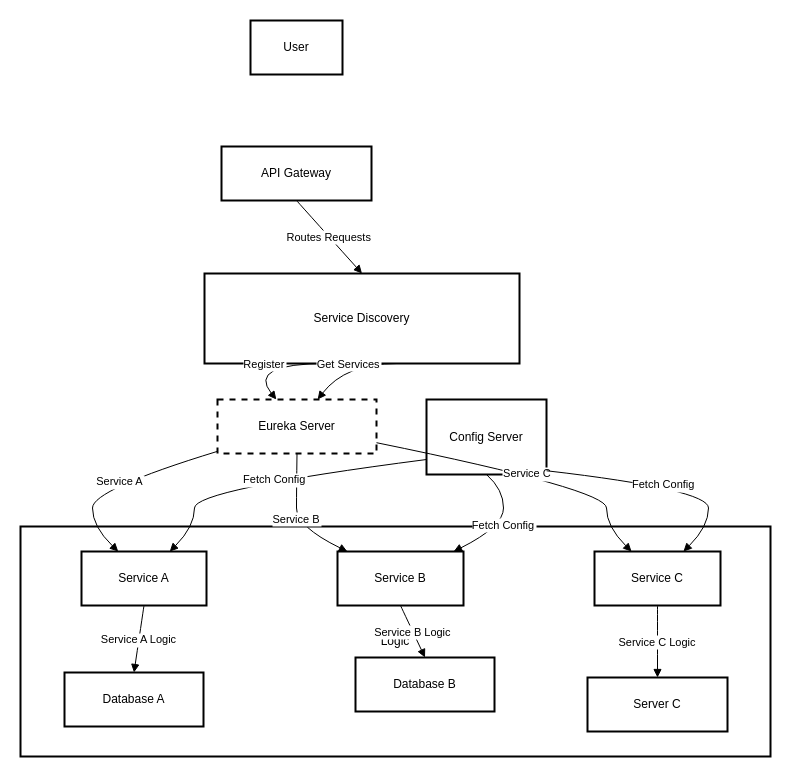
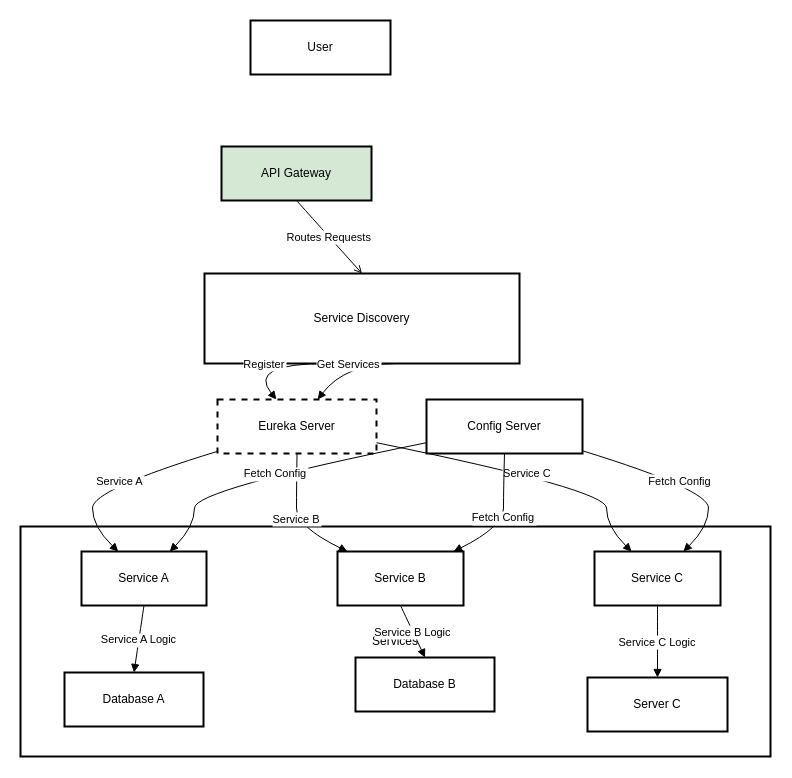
(297, 48) -> (321, 48)
(297, 174) -> (297, 174)
(355, 266) -> (357, 268)
(487, 437) -> (505, 427)
(396, 642) -> (396, 642)
